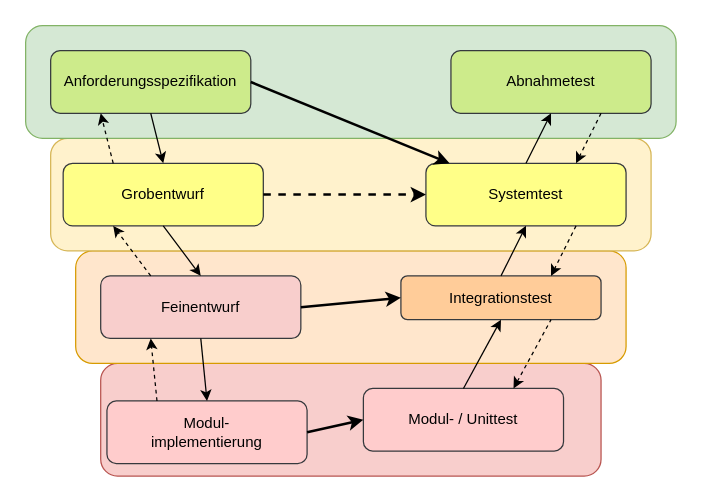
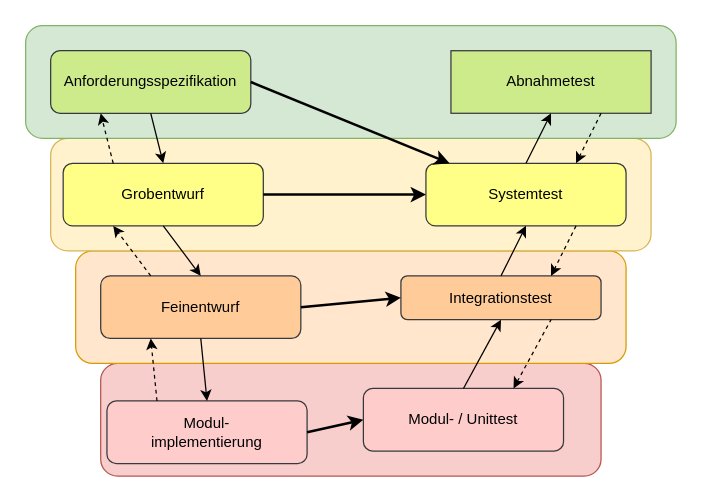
(551, 82) -> (551, 82)
(339, 194) -> (339, 194)
(201, 307) -> (201, 307)
